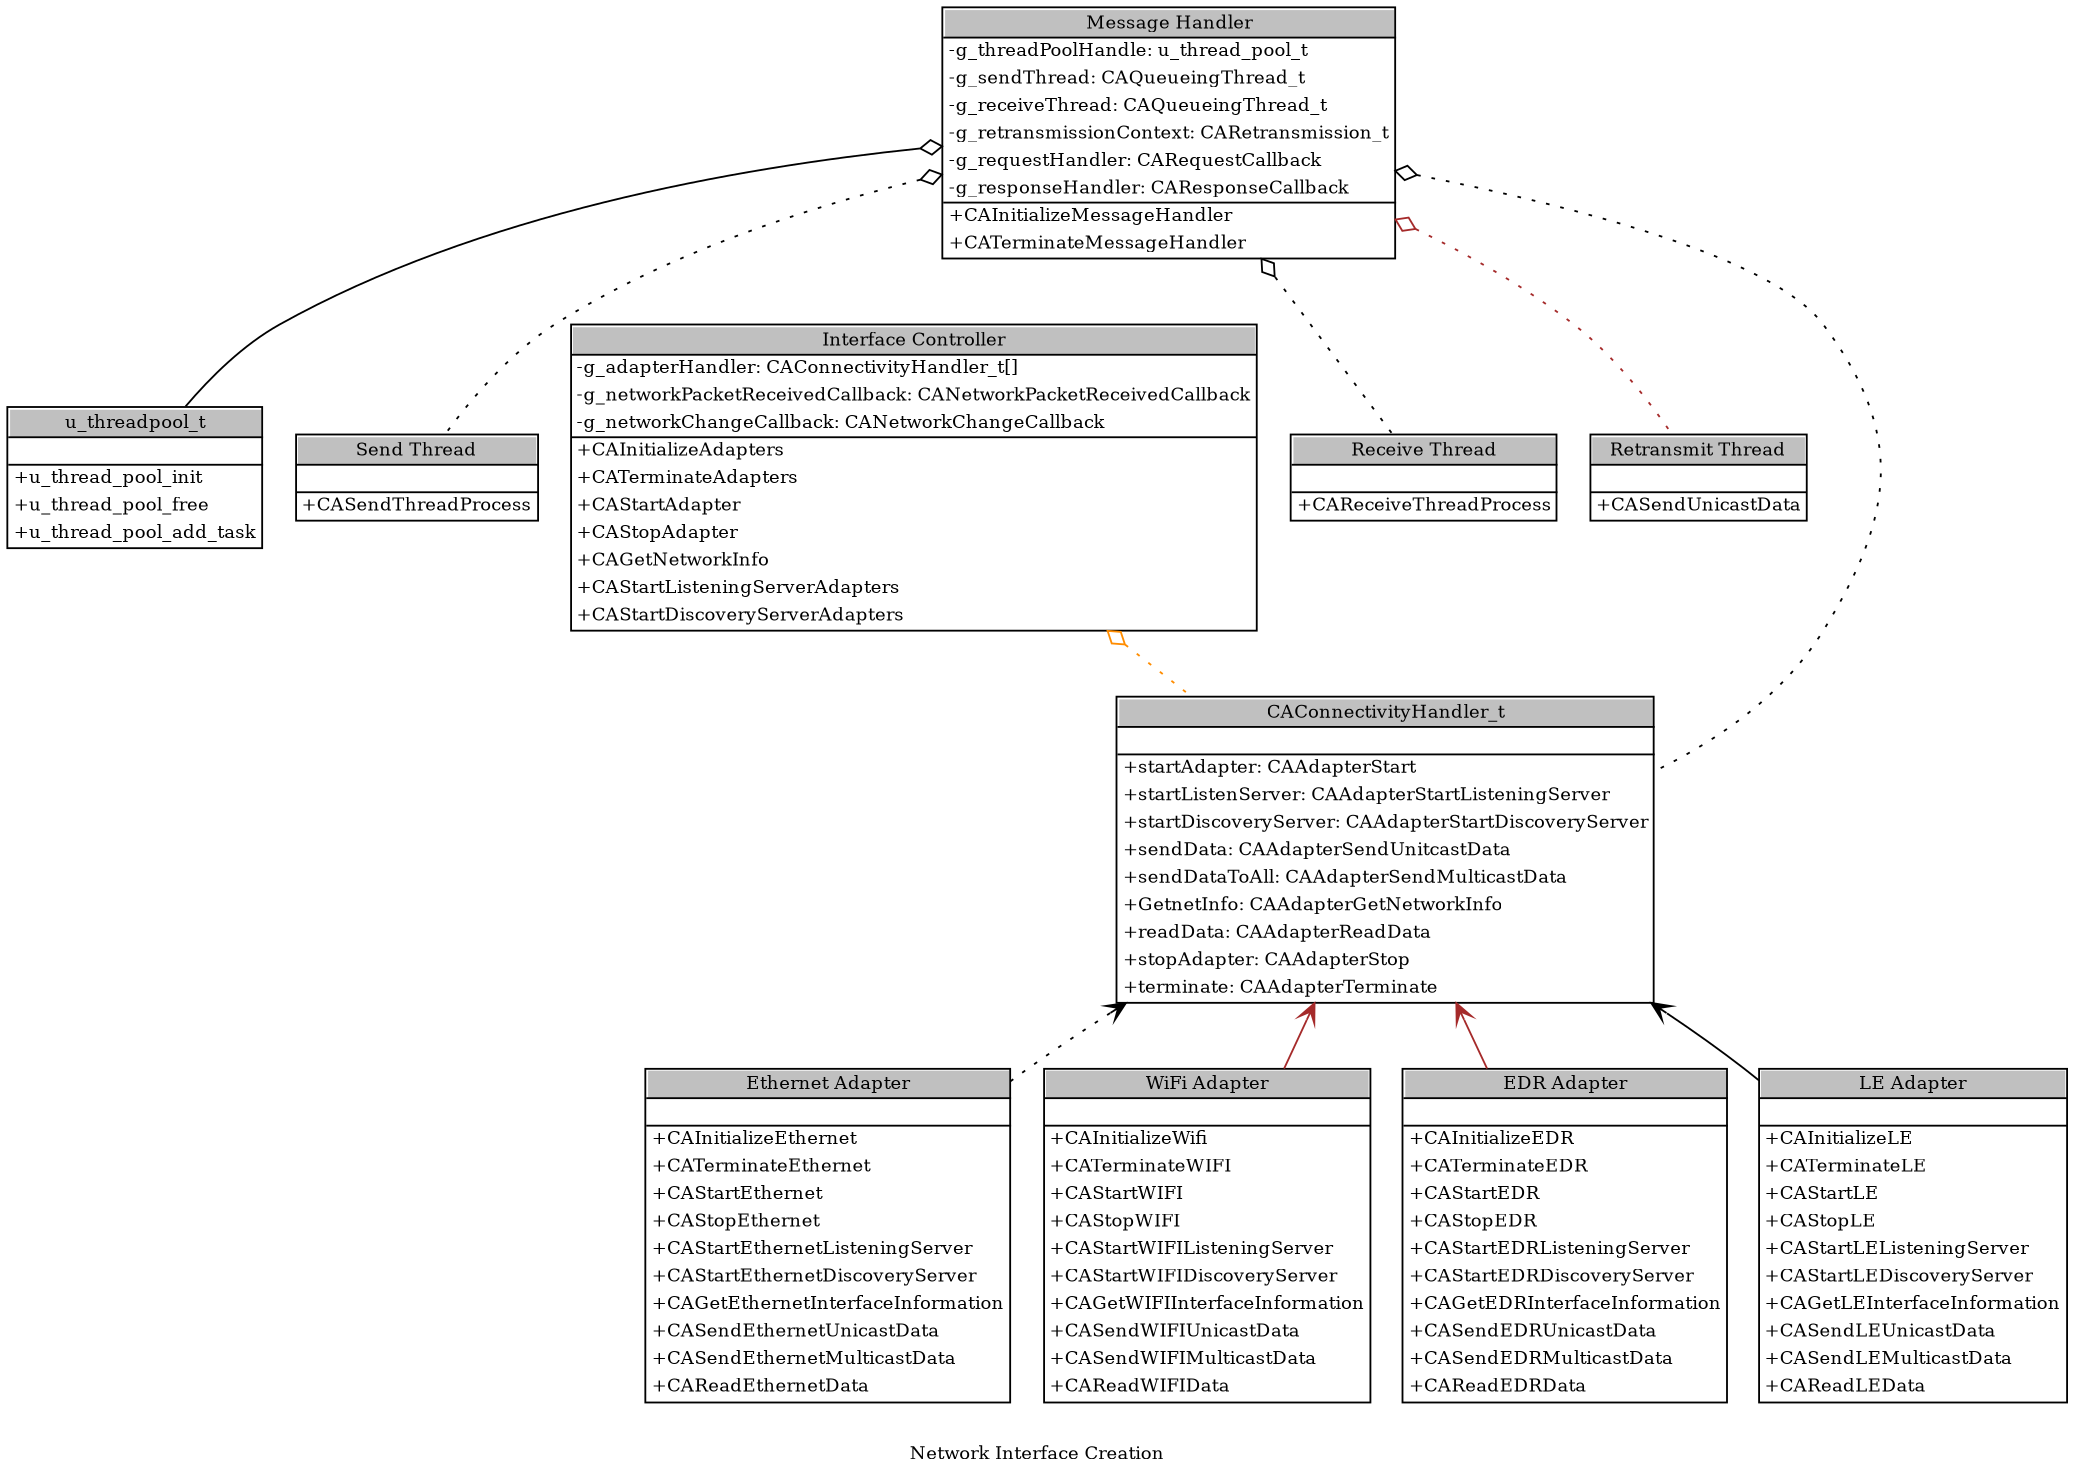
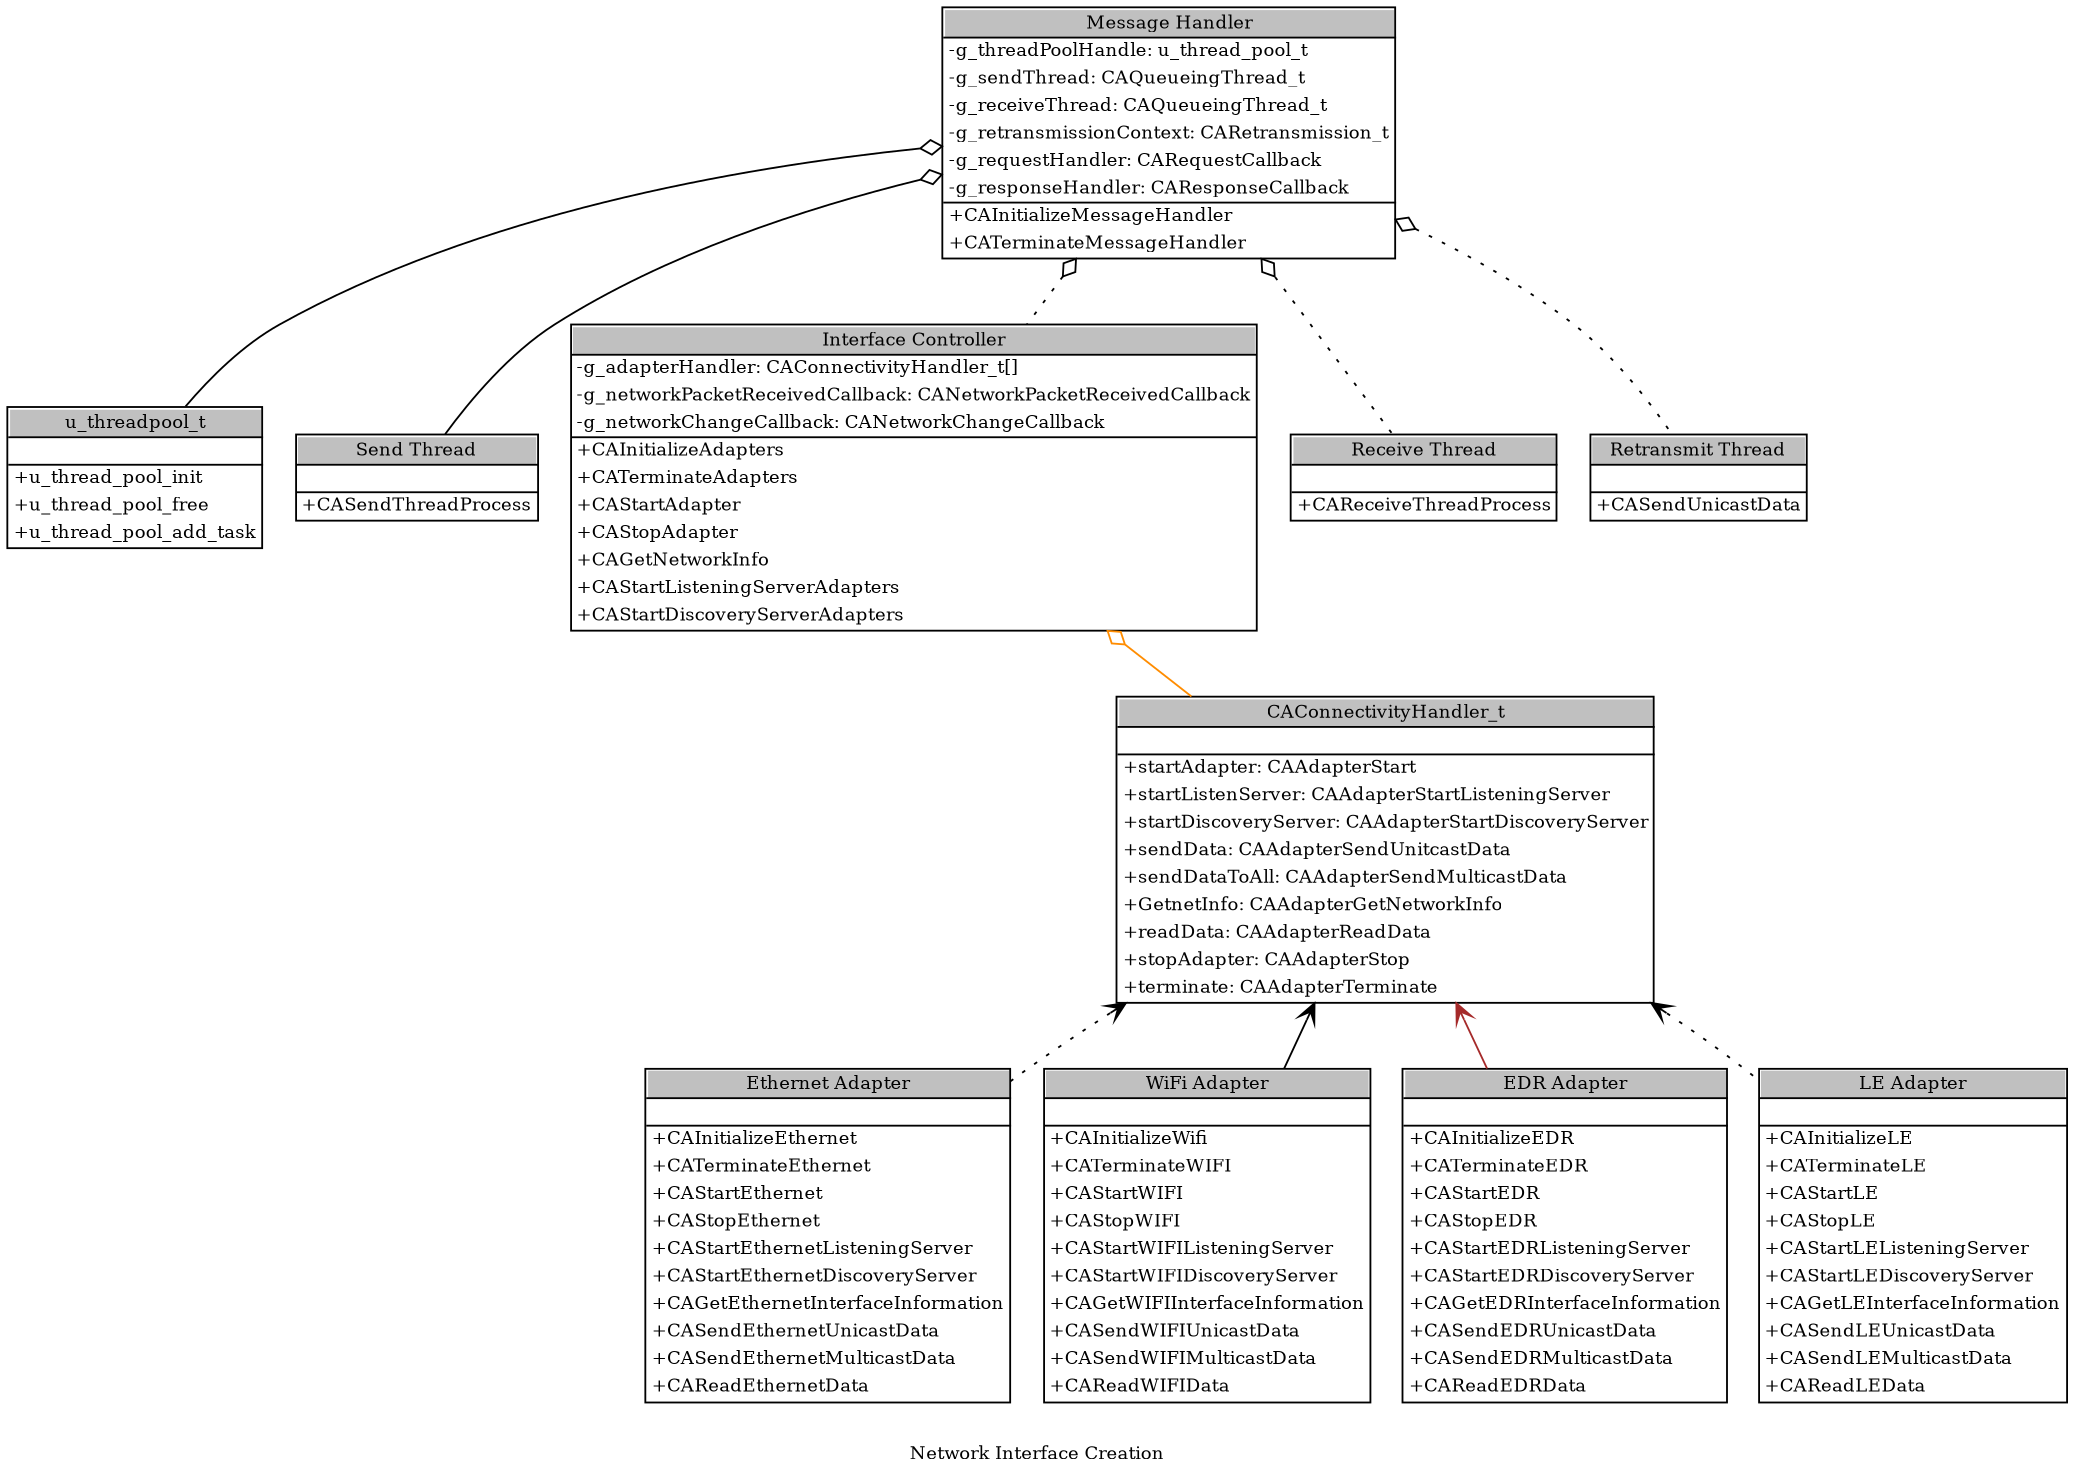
(660, 268) -> (660, 268)
(1559, 313) -> (1559, 313)
(1854, 374) -> (1045, 301)
(1158, 671) -> (1158, 671)
(1295, 1044) -> (1295, 1044)
(1714, 1046) -> (1714, 1046)
